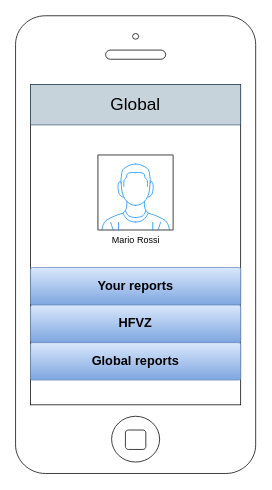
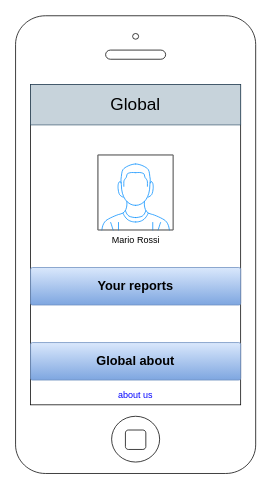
(135, 324) -> none
(135, 361) -> (135, 361)
none -> (135, 395)
